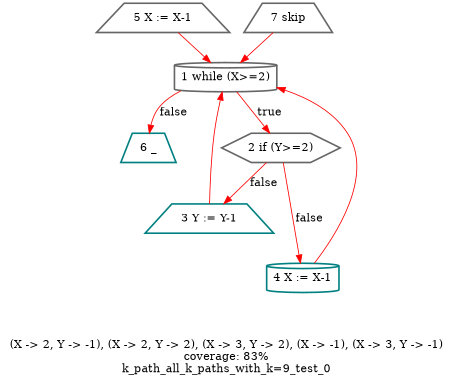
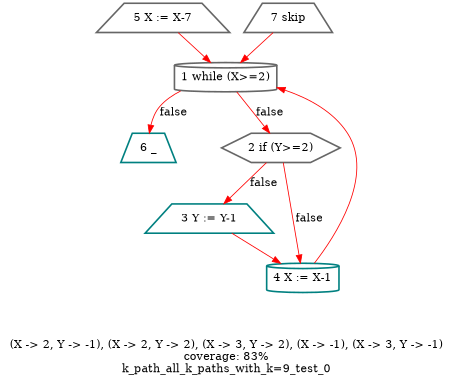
(163, 18) -> (163, 18)
(270, 113) -> (270, 113)
(212, 152) -> (253, 246)
